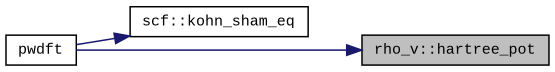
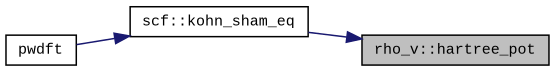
(211, 50) -> (328, 35)
